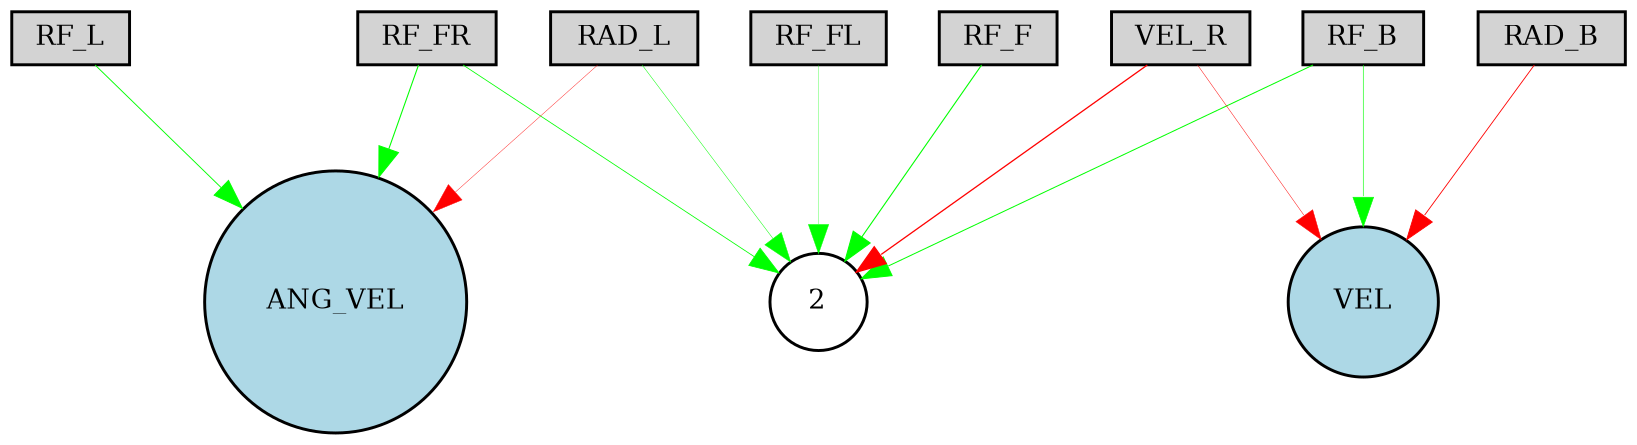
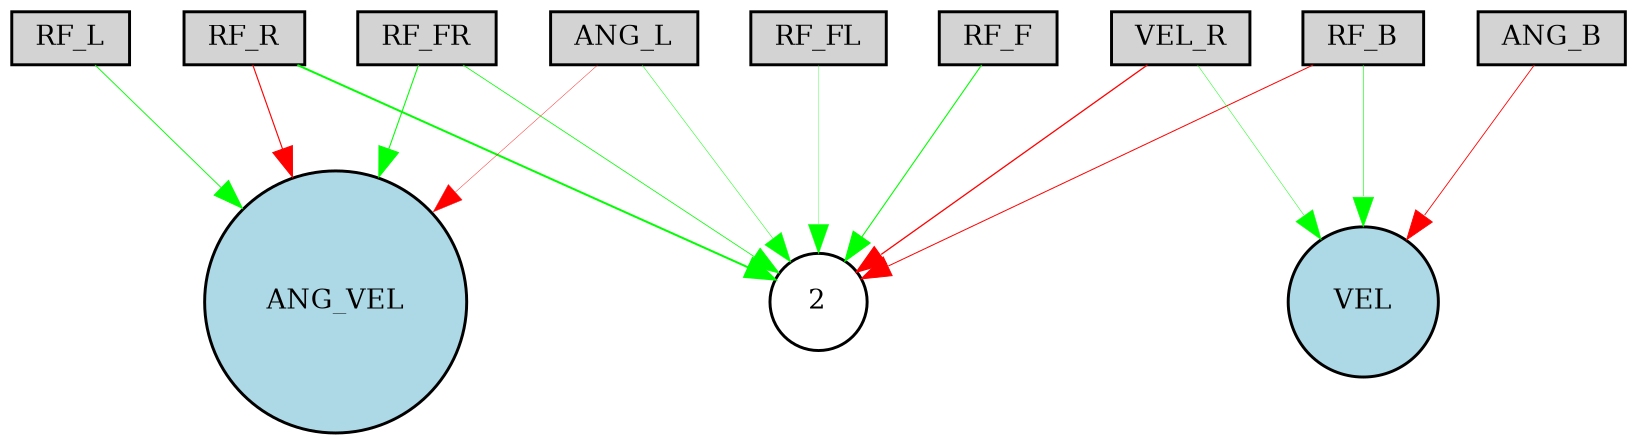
none -> (244, 38)
(624, 38) -> (624, 38)
(1552, 38) -> (1552, 38)
(1251, 140) -> (1251, 140)
(1101, 166) -> (1101, 166)
